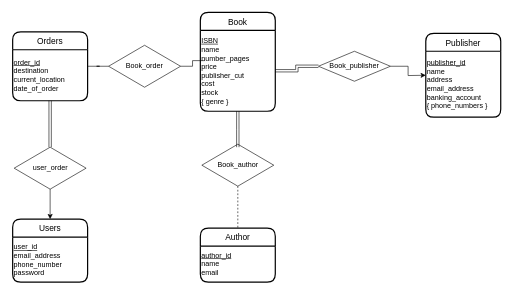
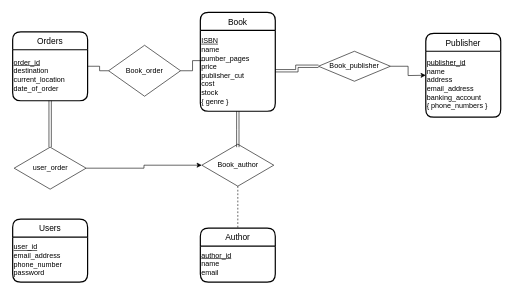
(144, 66) -> (144, 71)
(50, 213) -> (144, 165)
